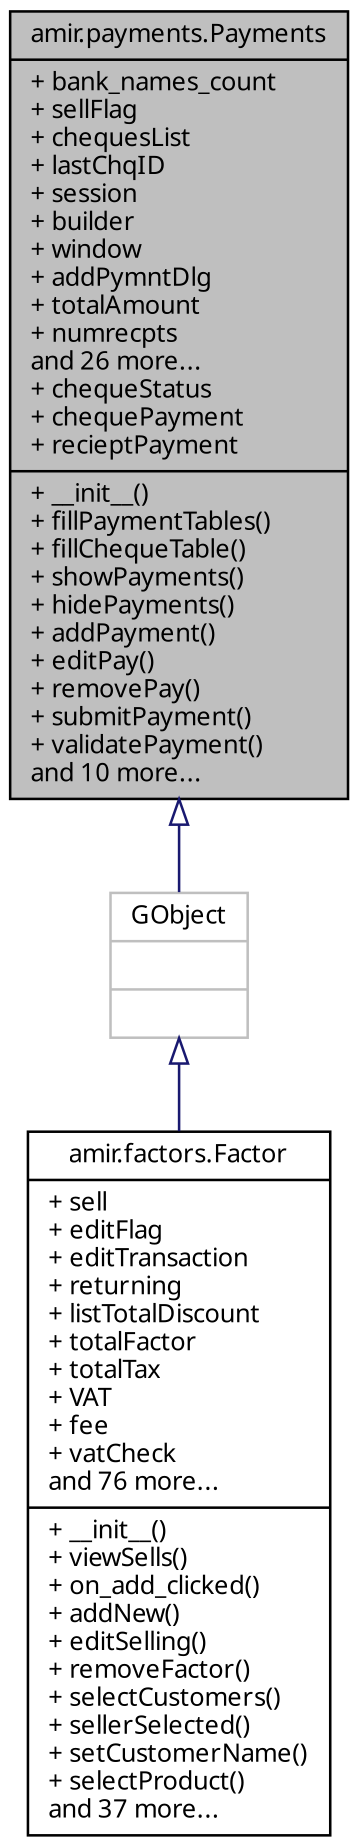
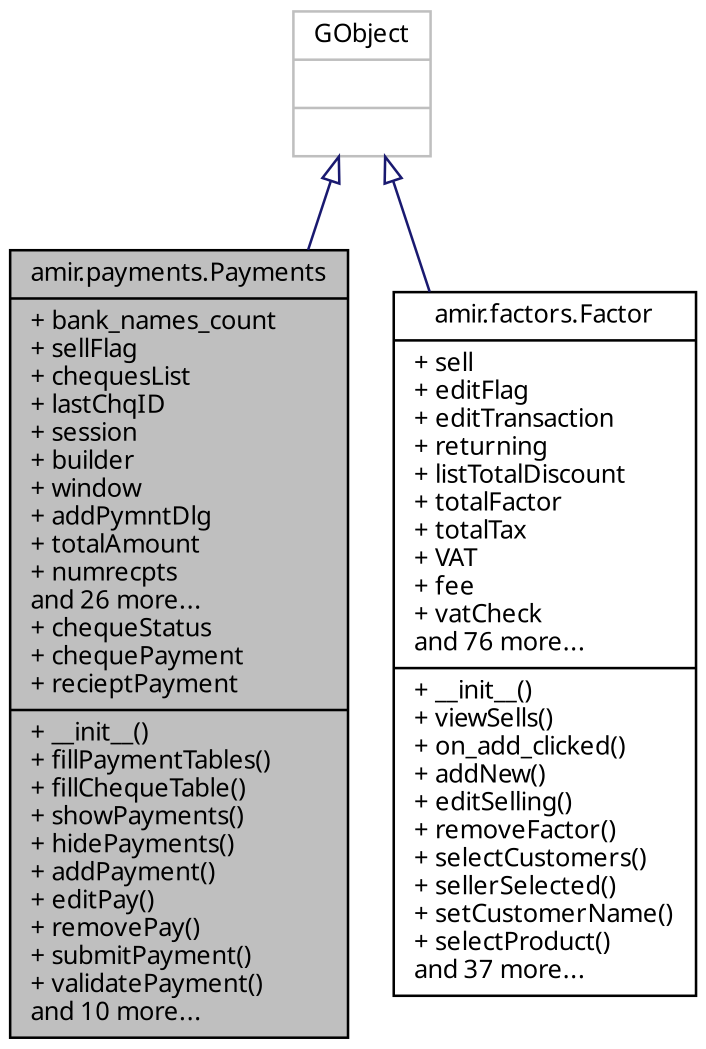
(179, 858) -> (319, 215)
